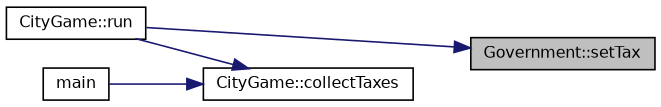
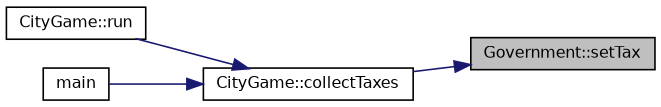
(300, 37) -> (434, 69)
